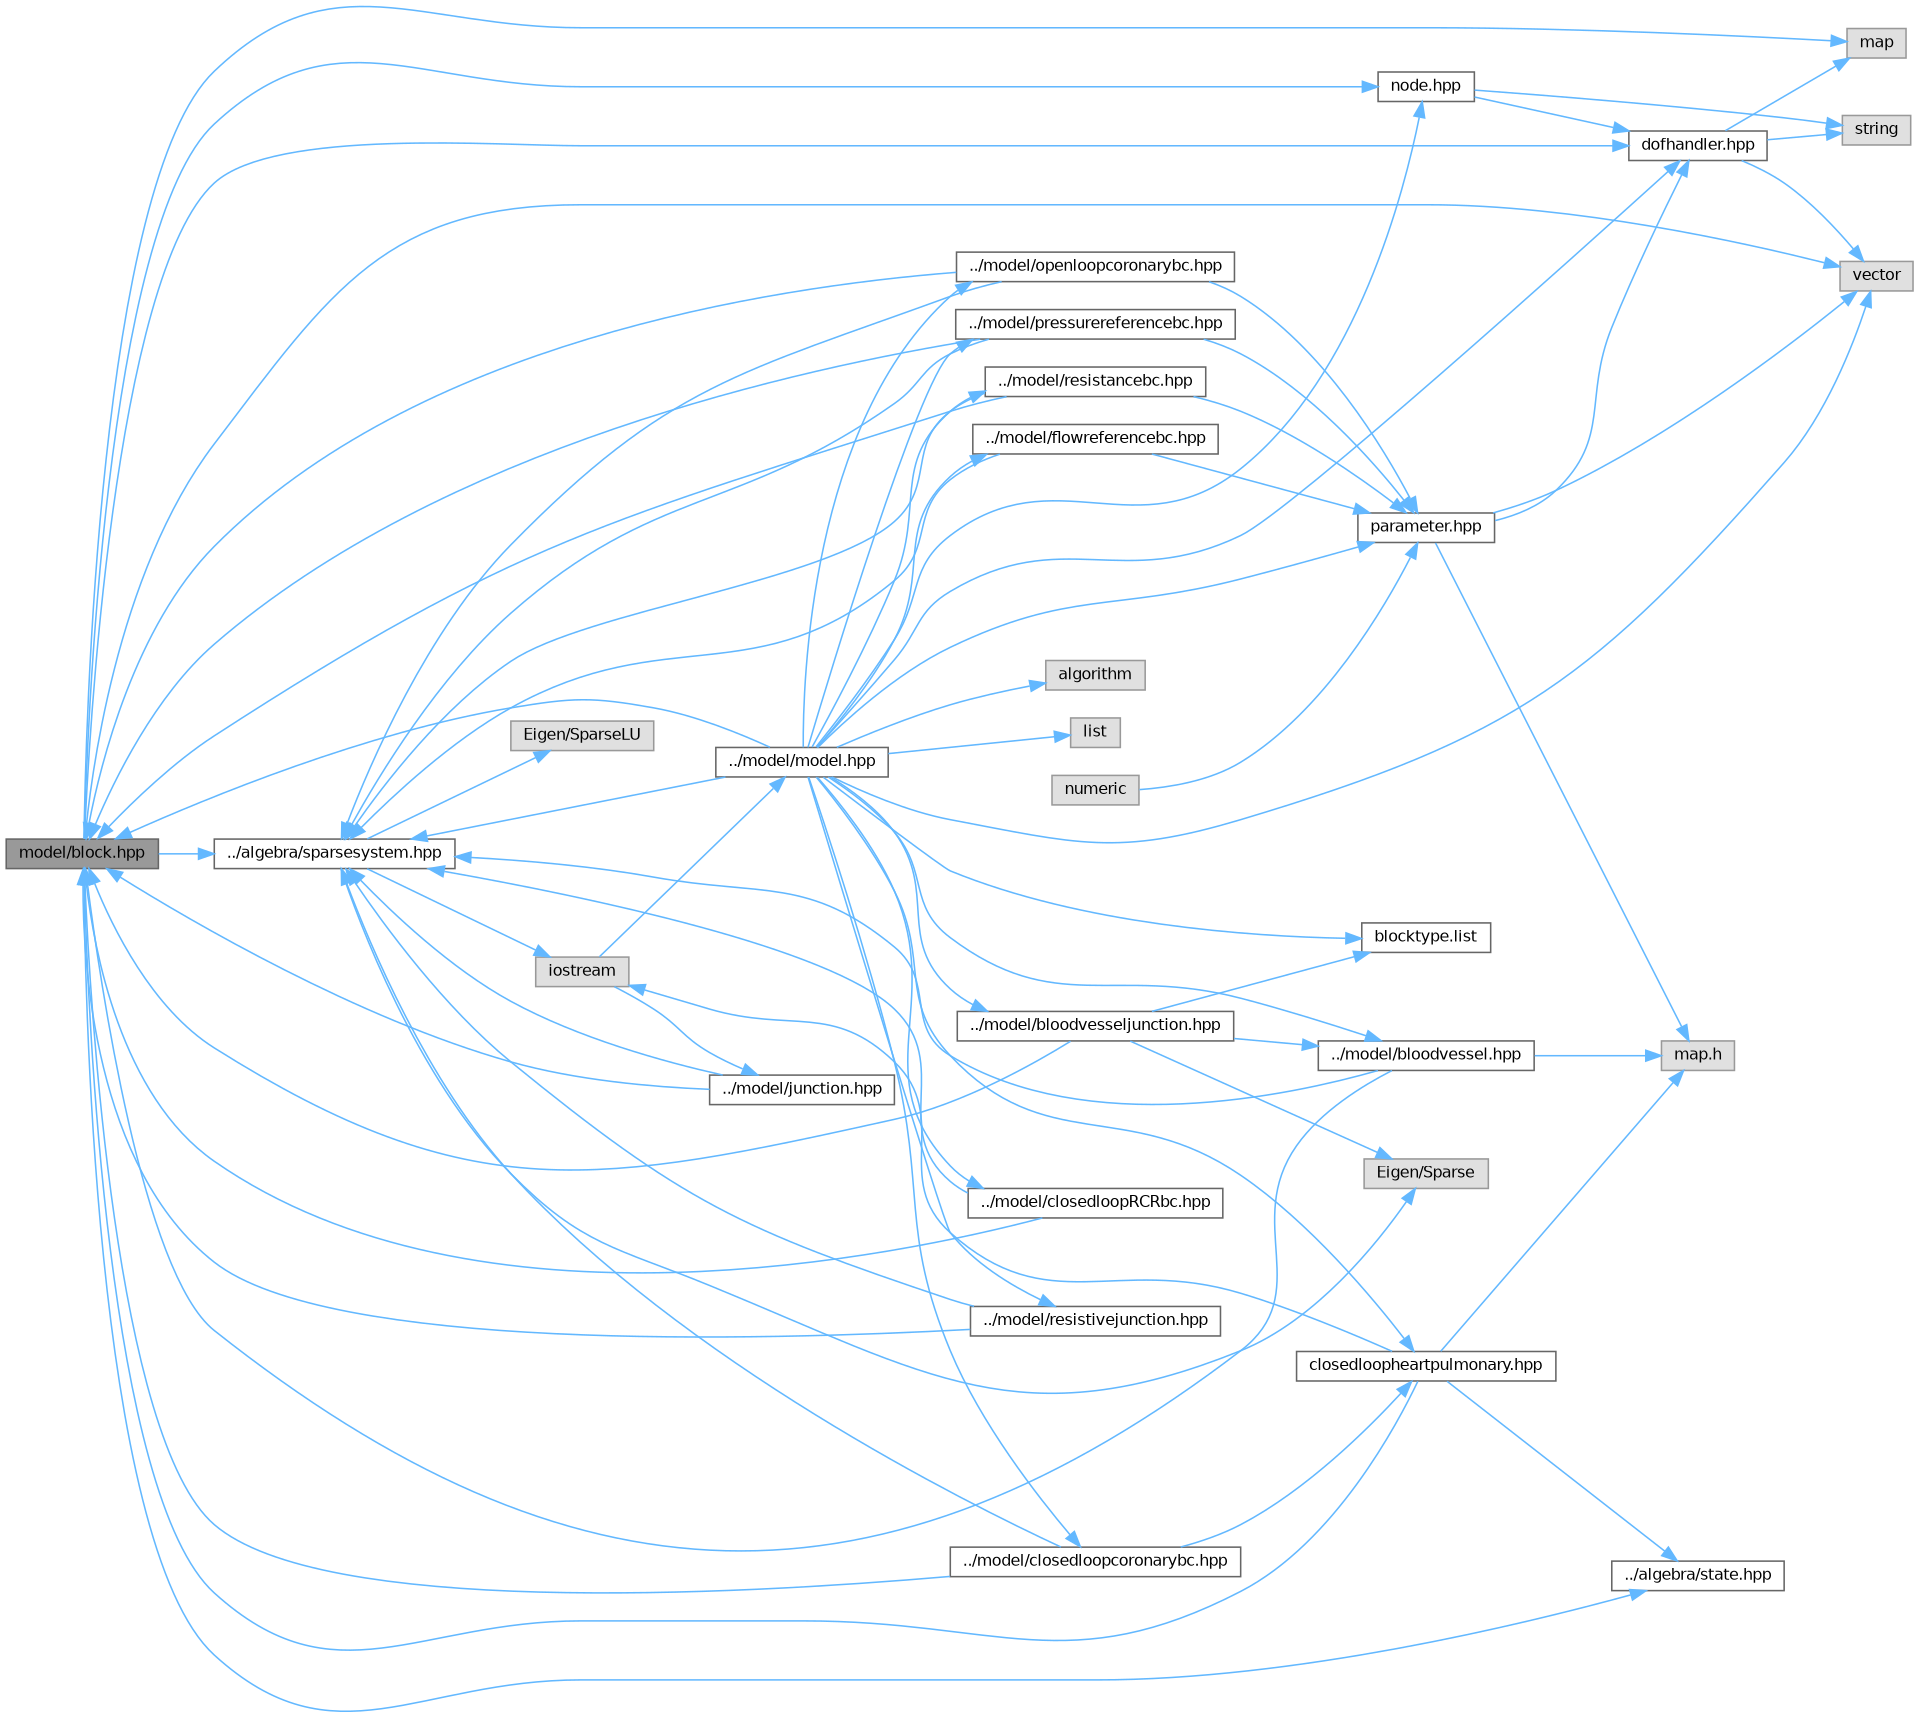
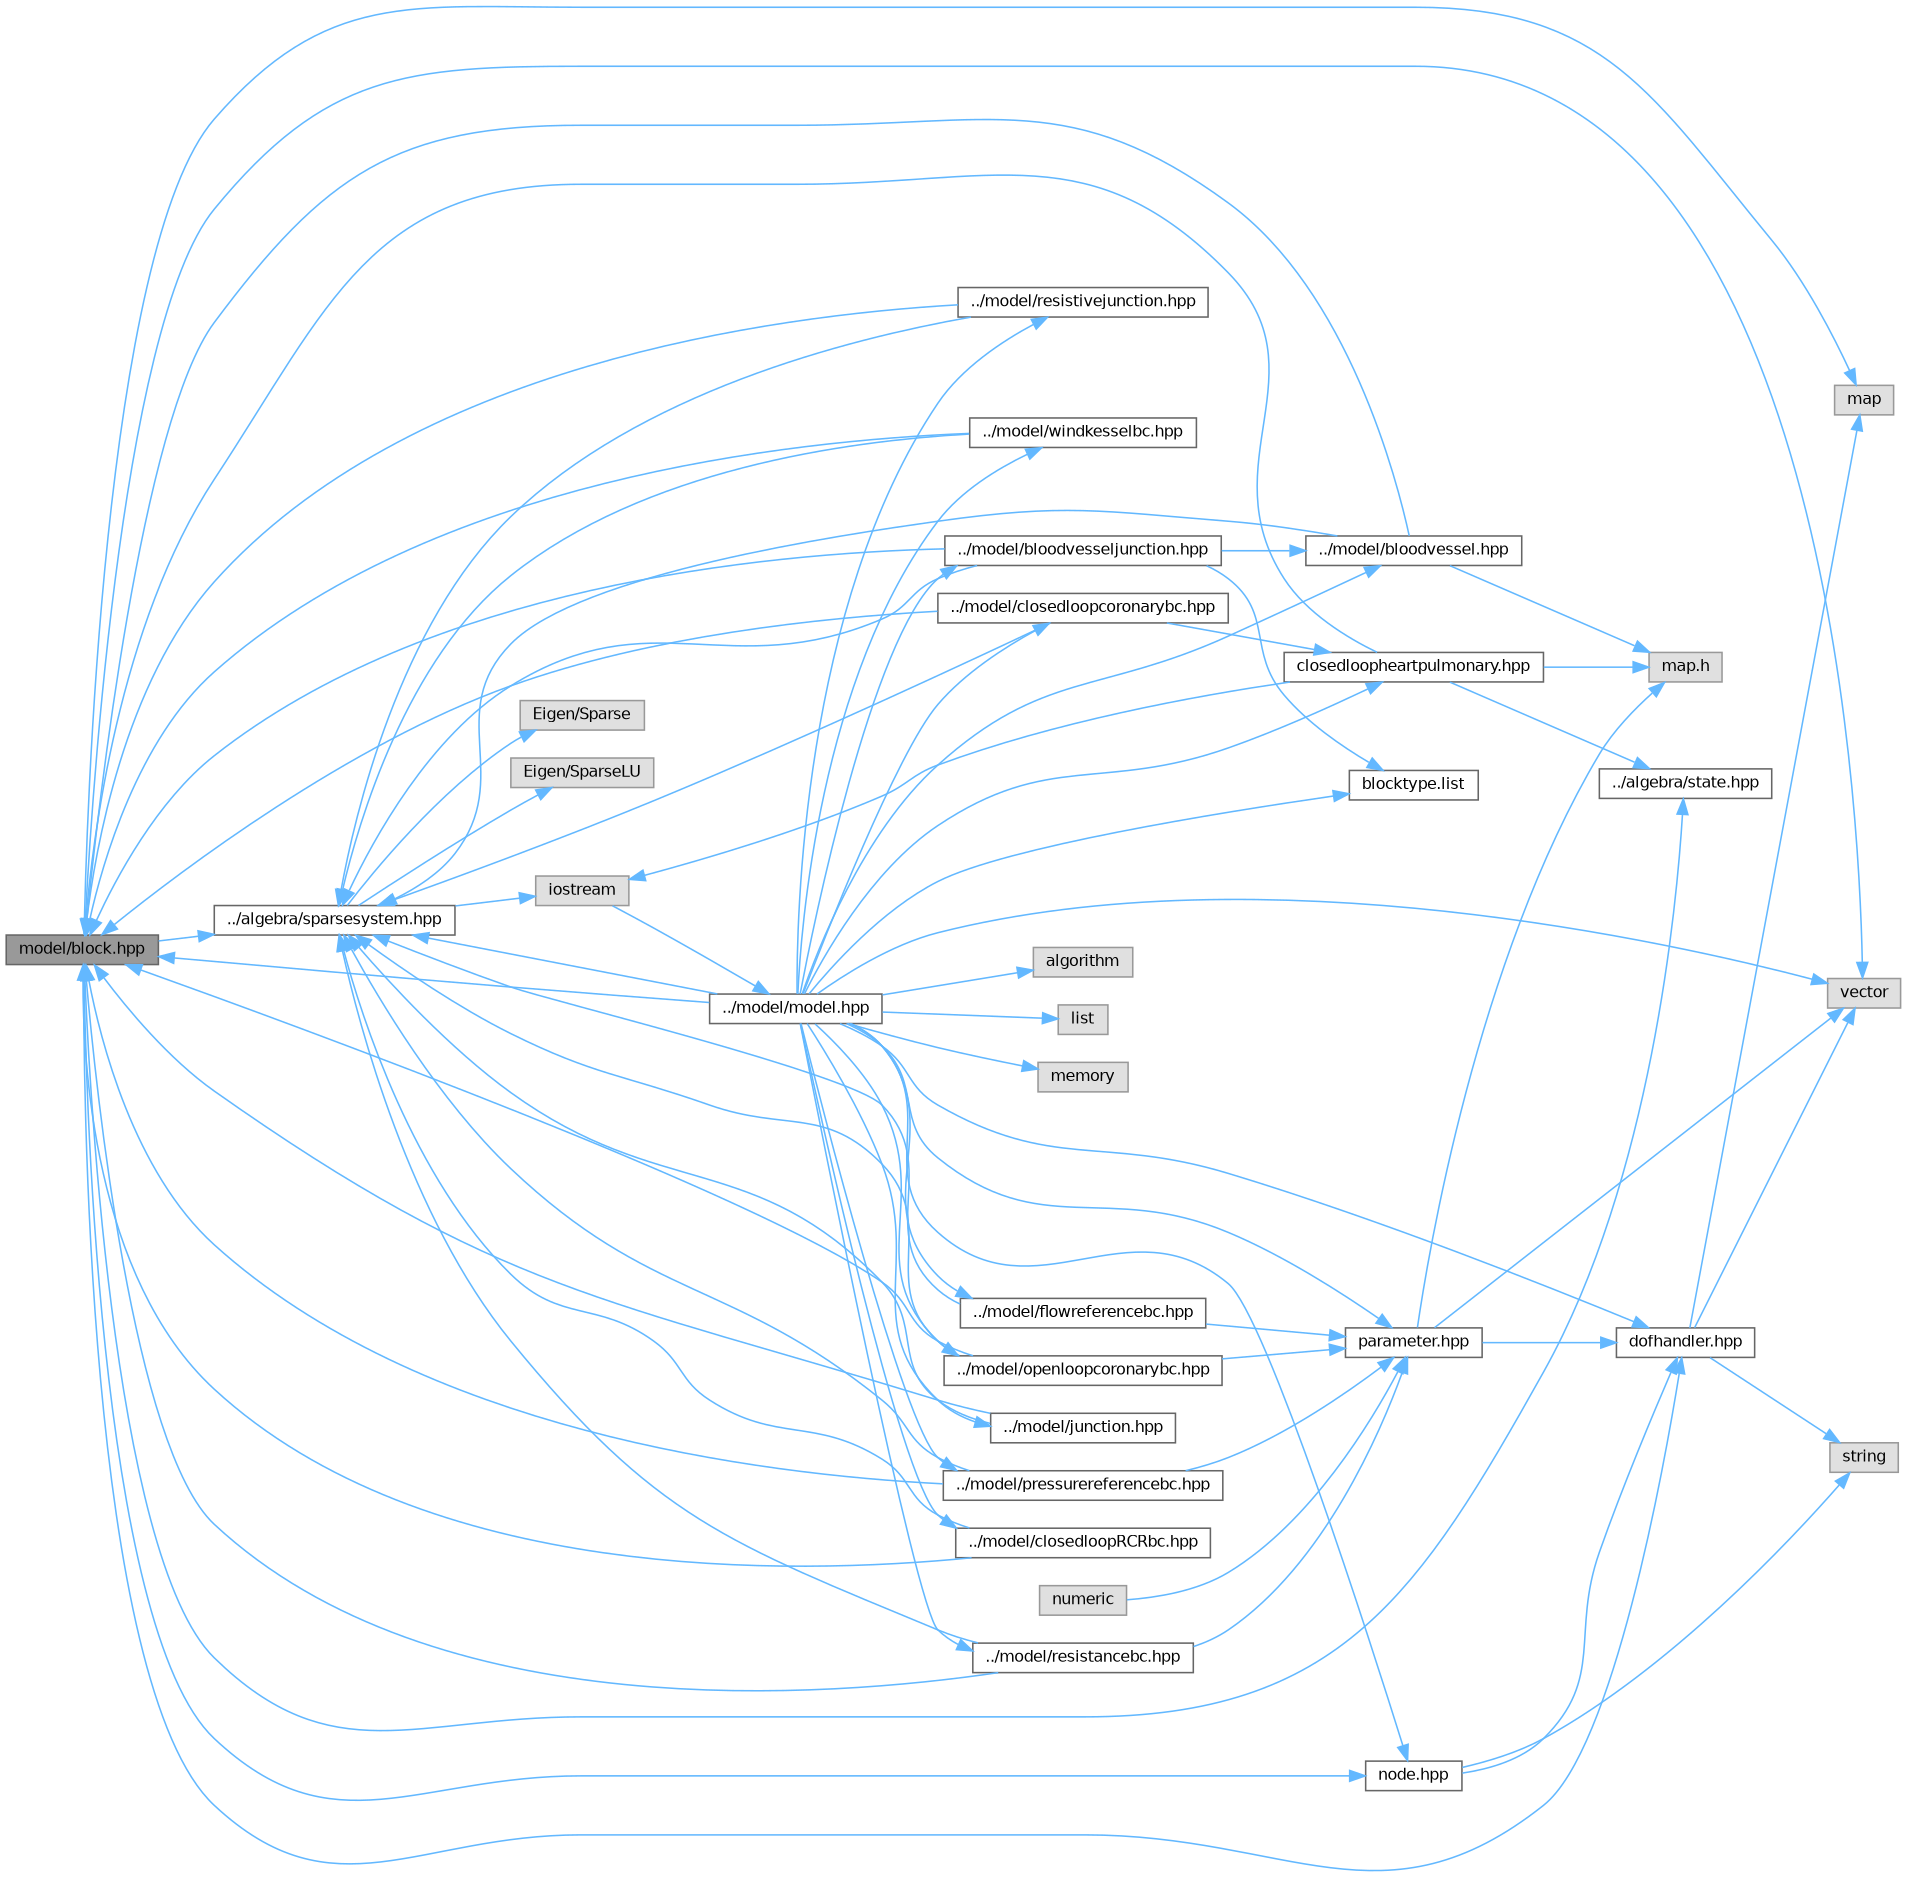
none -> (1083, 433)
(678, 1029) -> (891, 1196)
none -> (1083, 1077)
(1235, 1088) -> (599, 650)
